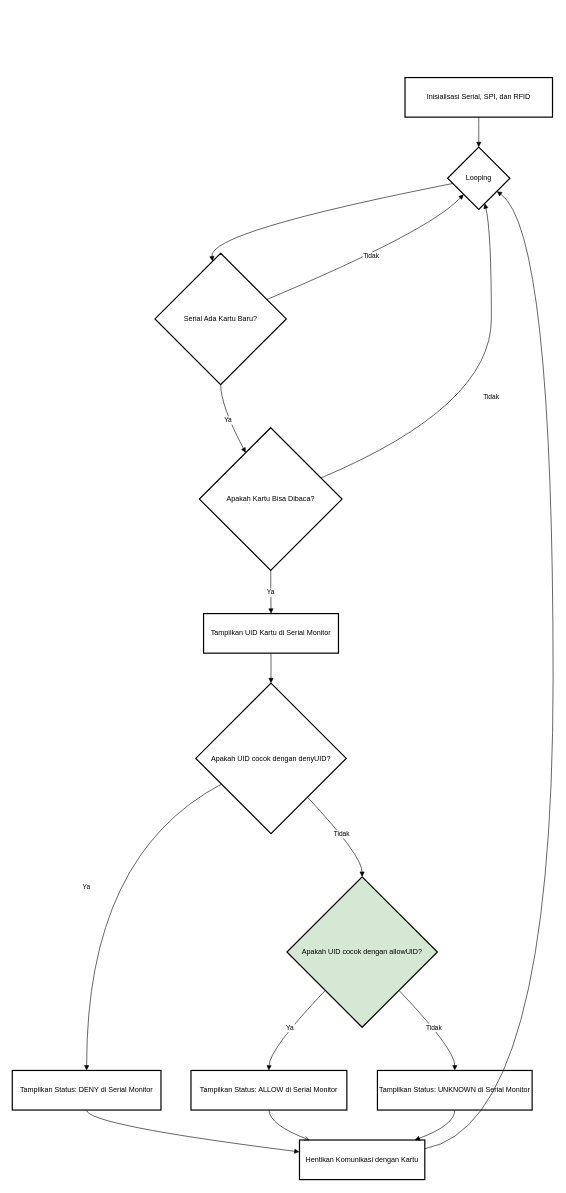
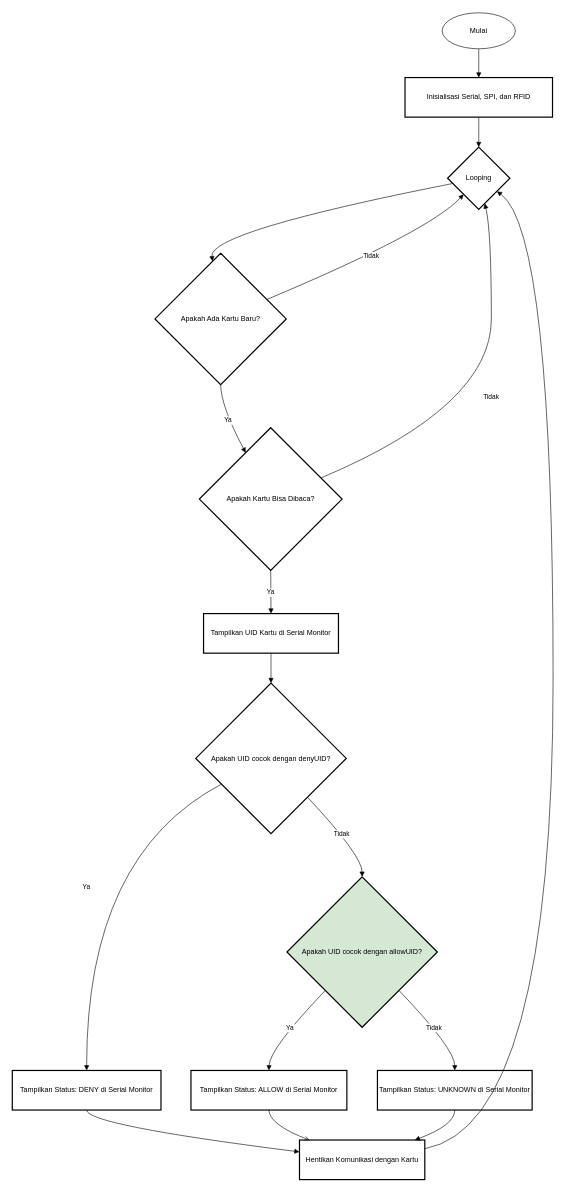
none -> (479, 30)
none -> (479, 49)
(221, 319) -> (221, 319)
